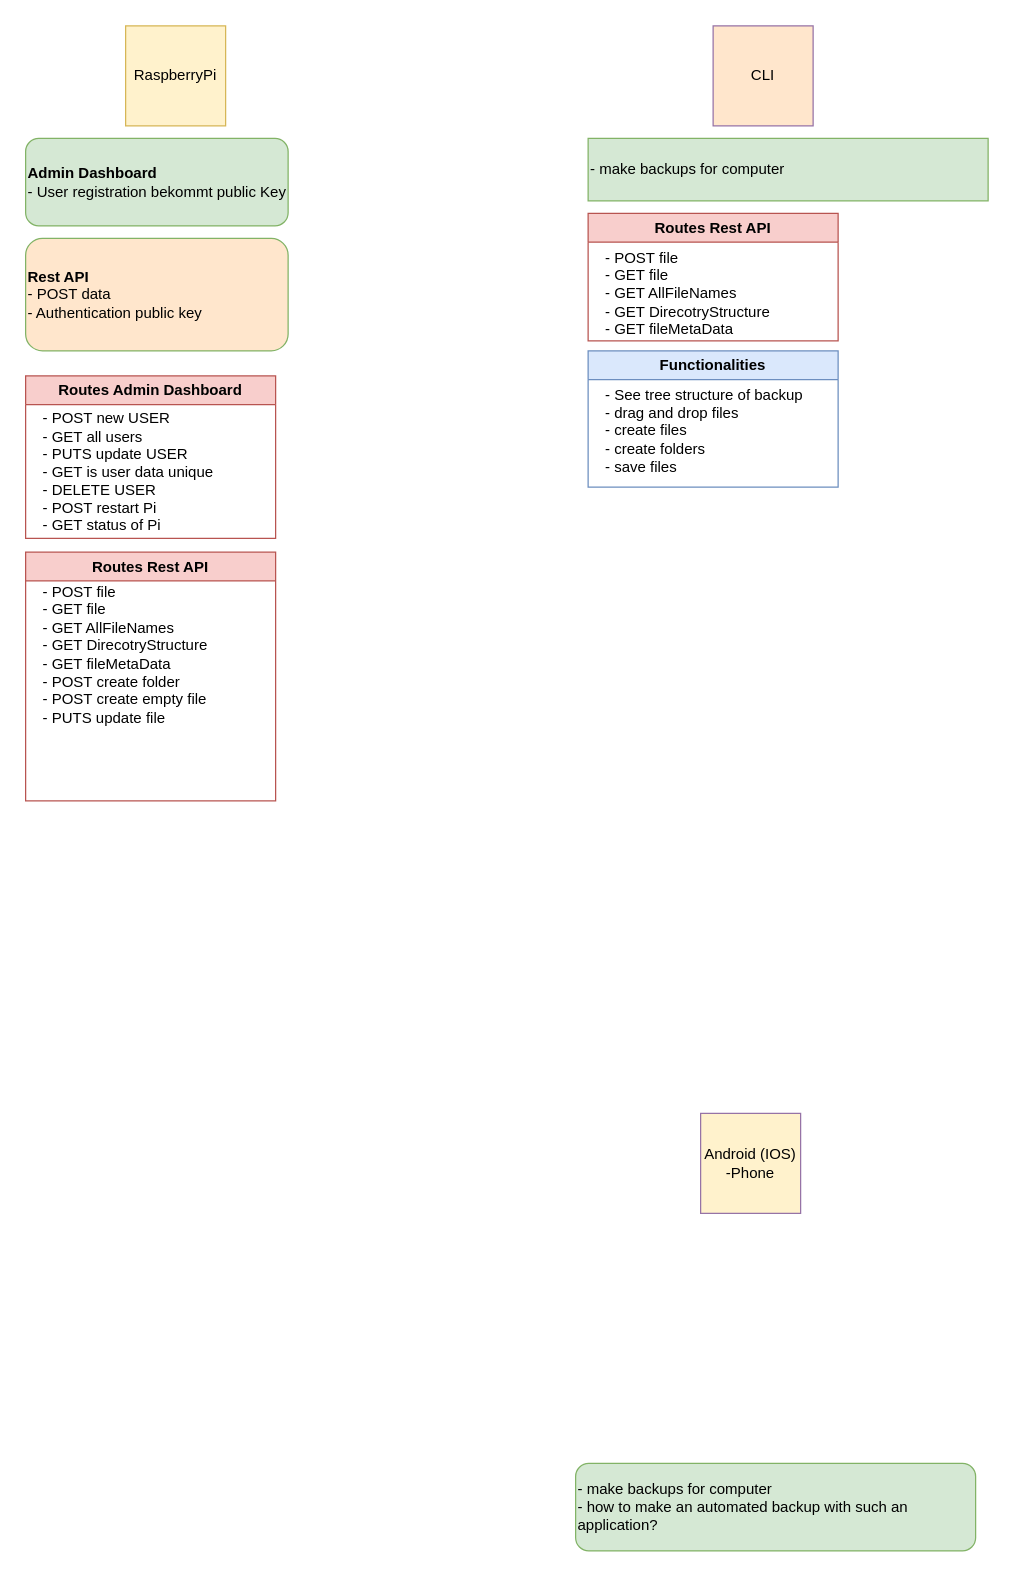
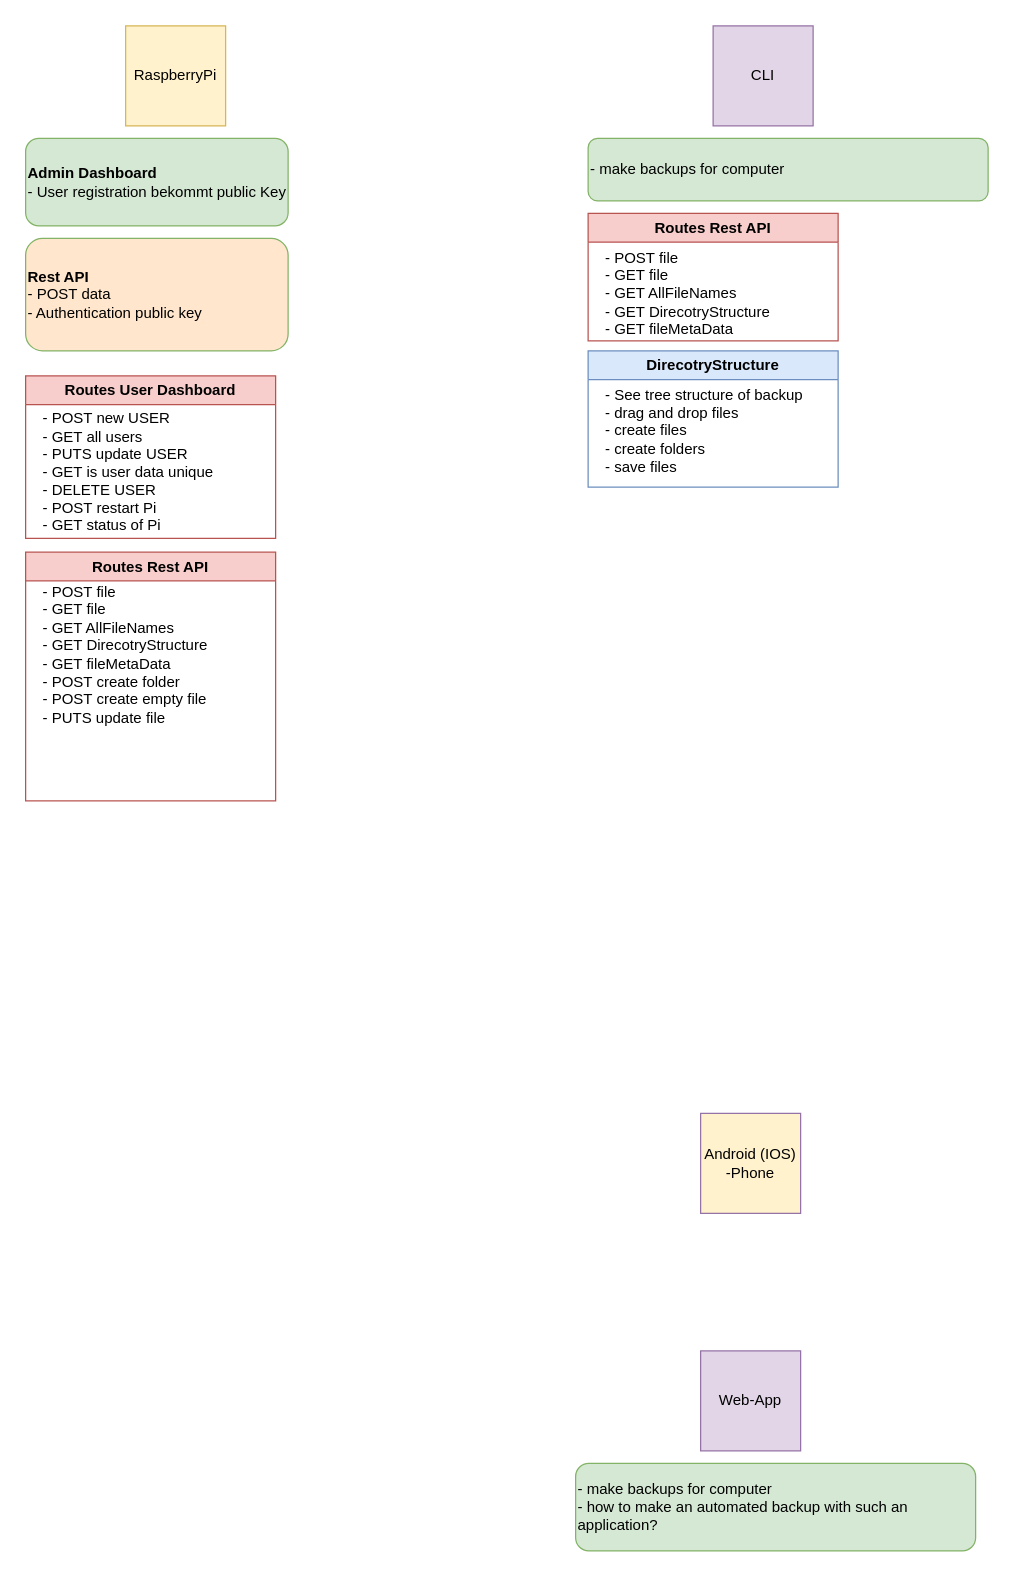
(763, 76) -> (763, 76)
(788, 169) -> (788, 169)
(713, 366) -> (713, 366)
(151, 391) -> (151, 391)
none -> (751, 1401)
